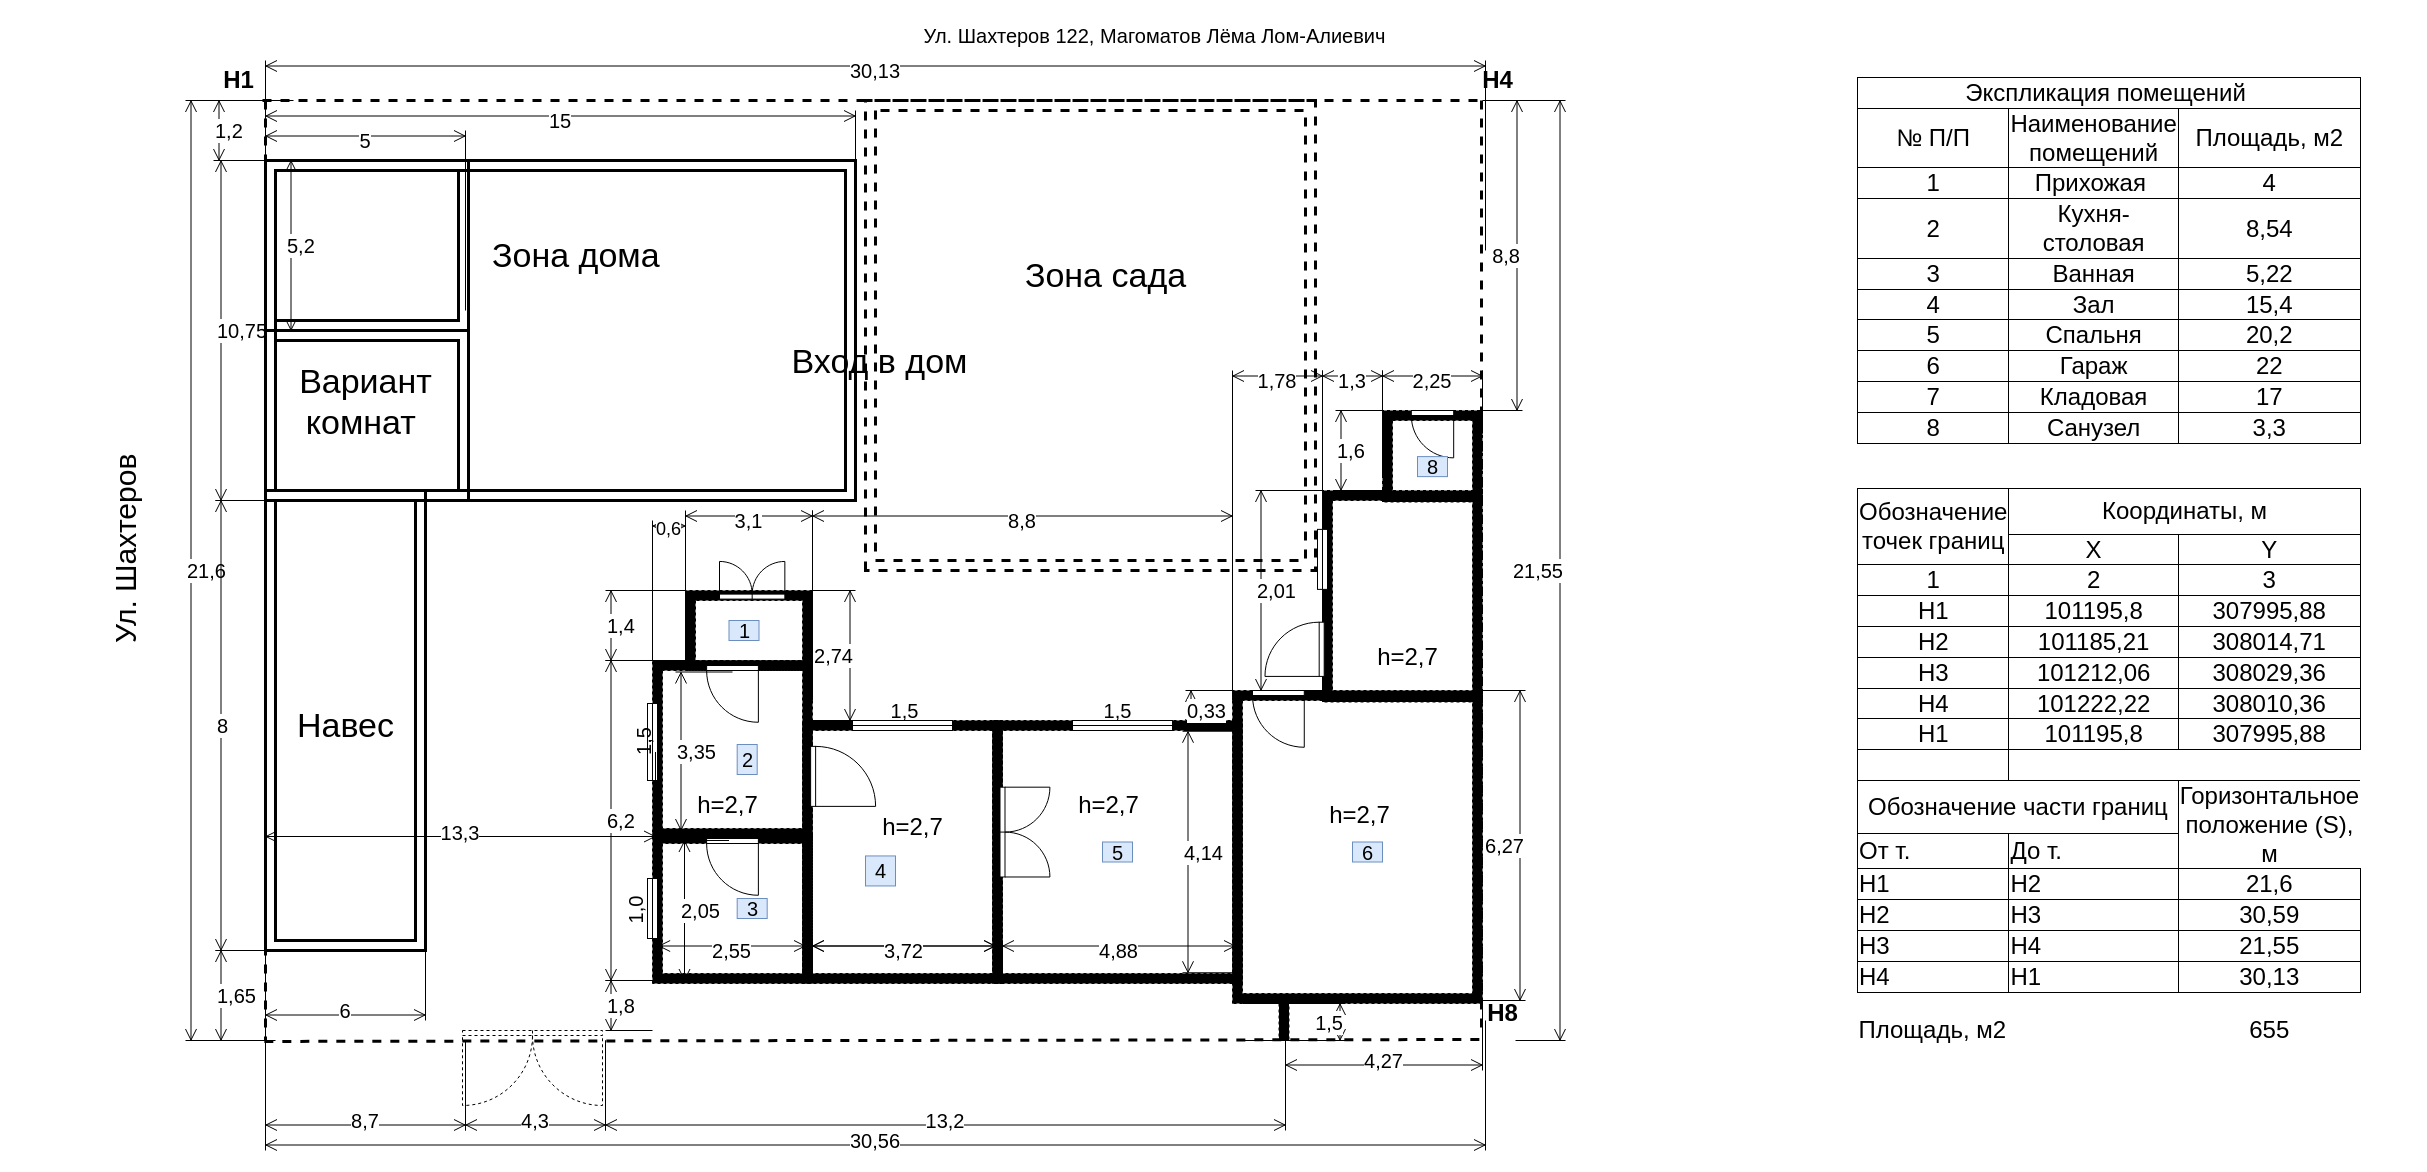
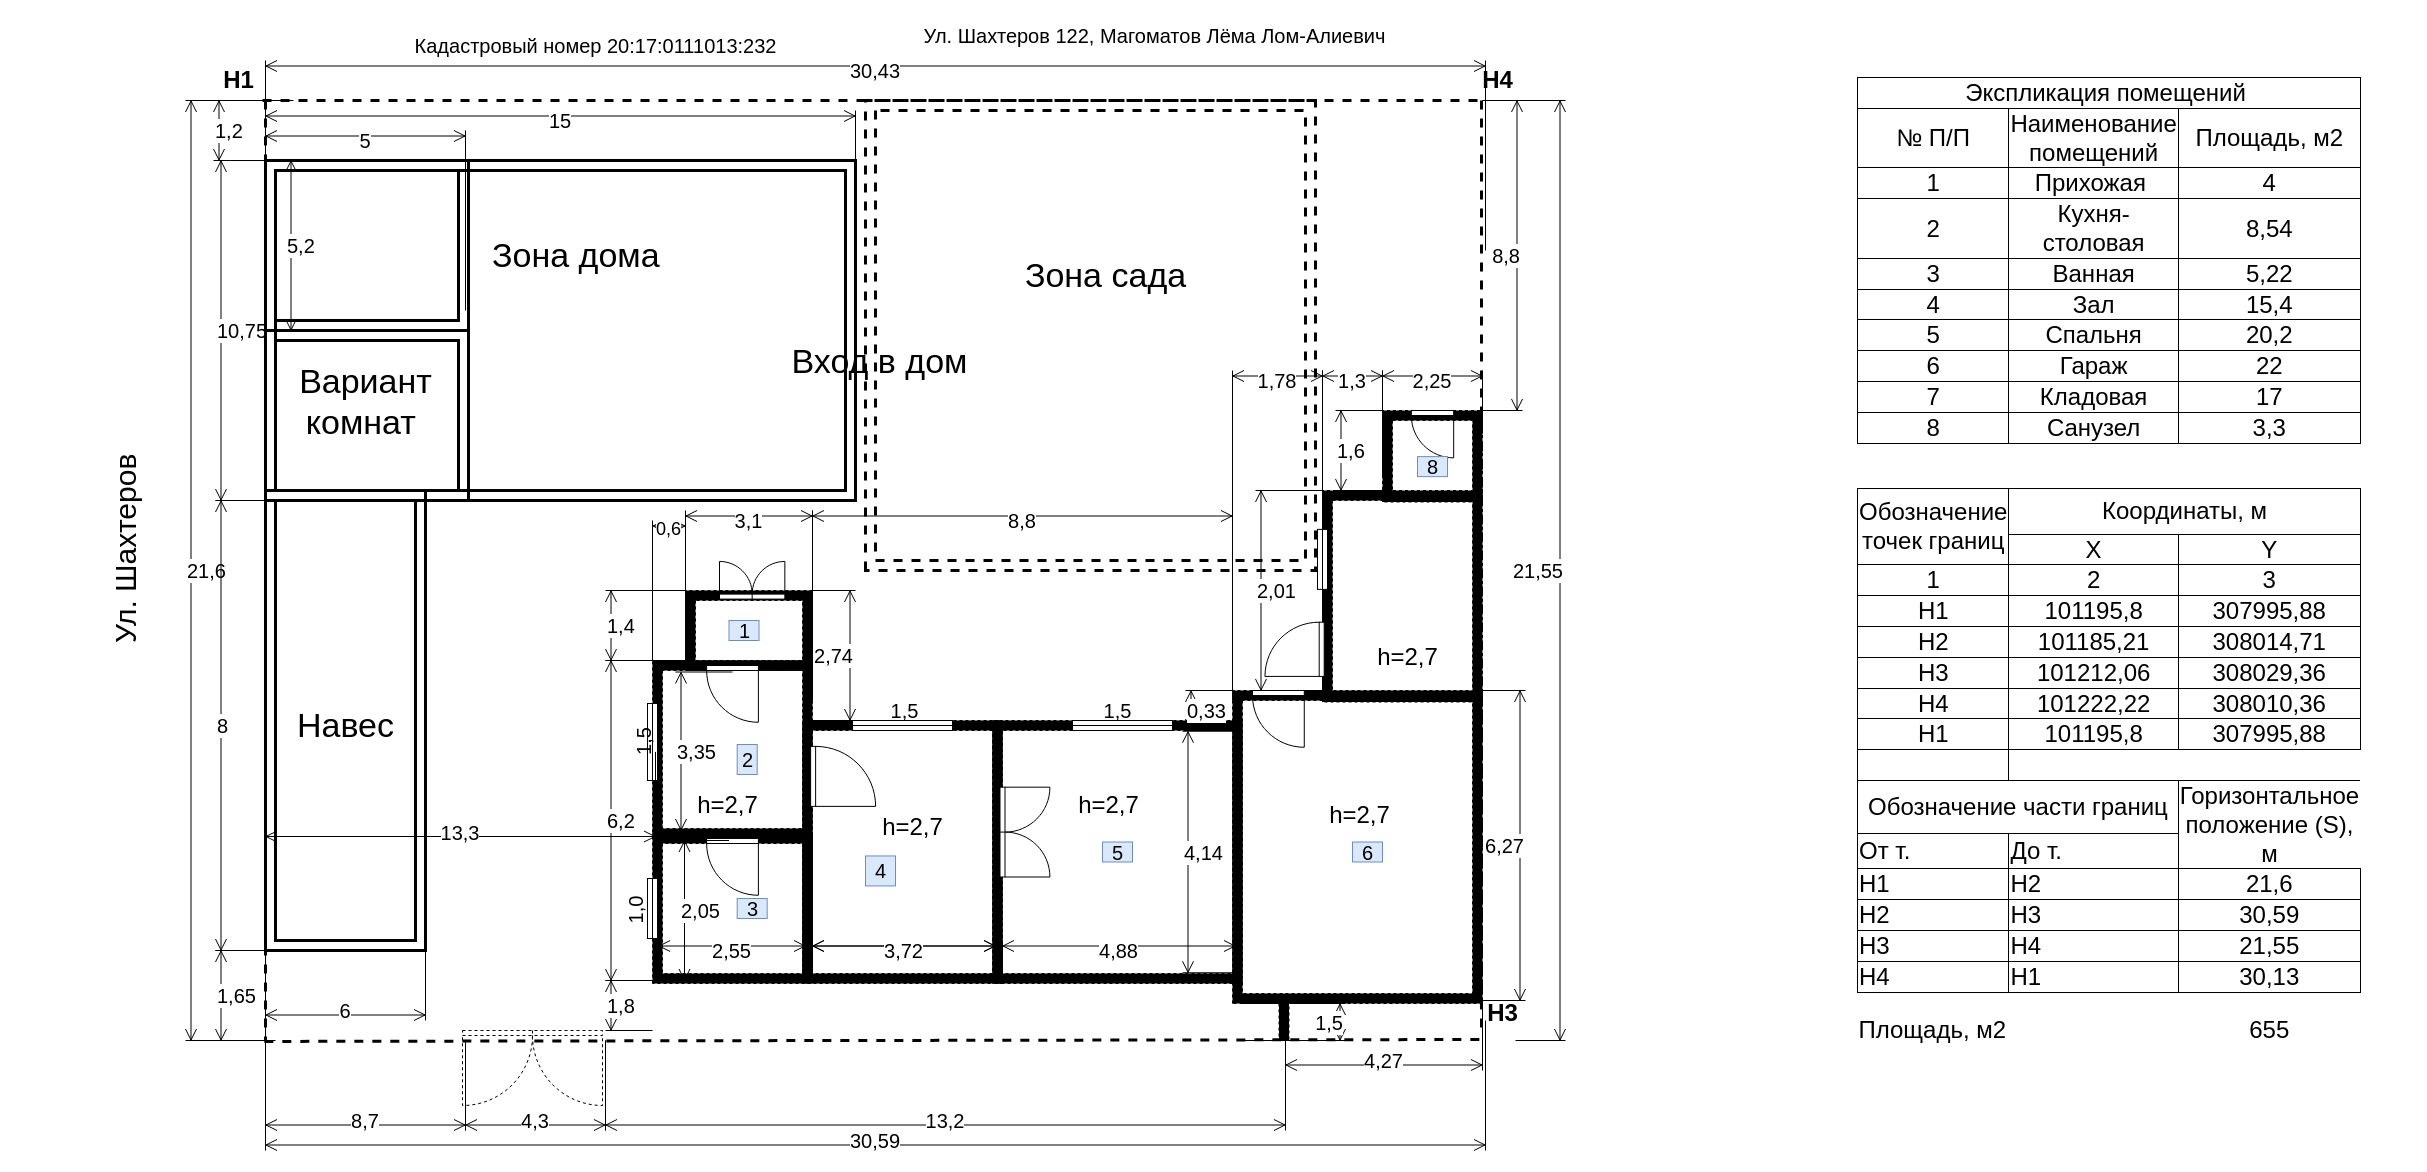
none -> (596, 46)
(876, 67) -> (876, 67)
(1503, 1014) -> (1503, 1014)
(876, 1145) -> (876, 1145)
